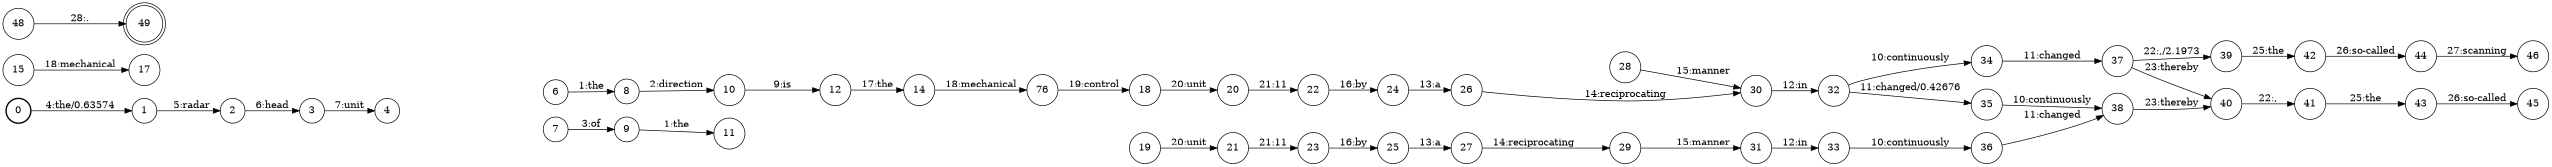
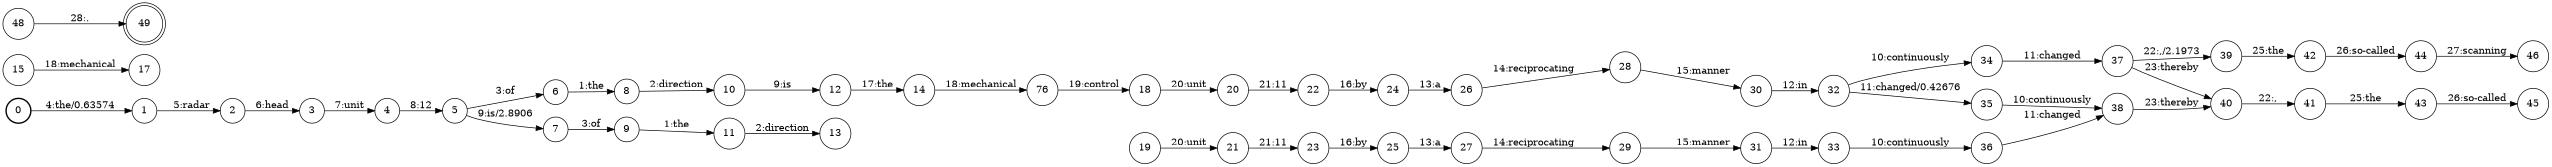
(1608, 101) -> (1543, 79)
none -> (455, 111)
none -> (835, 134)
